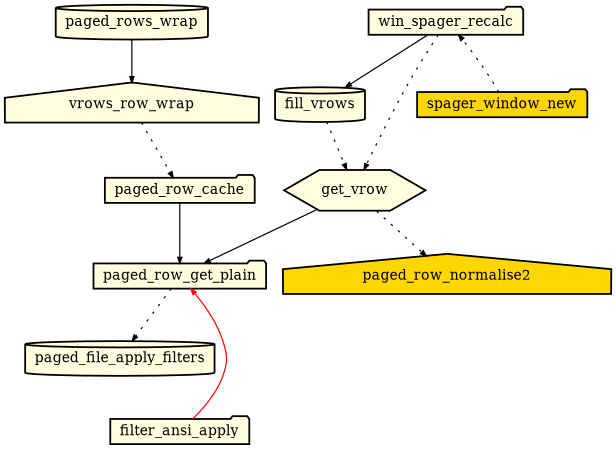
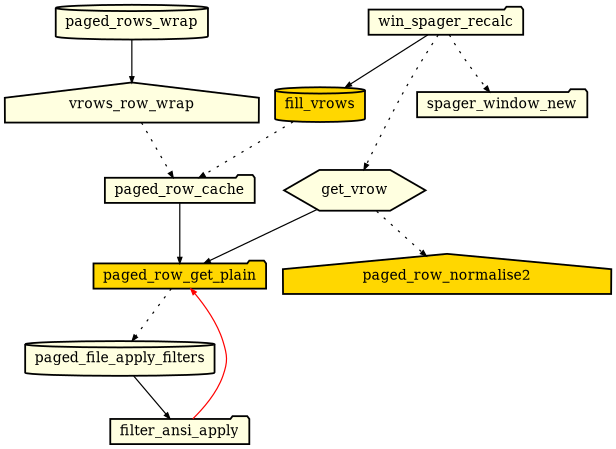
(482, 65) -> (466, 62)
(320, 105) -> (320, 105)
(502, 105) -> (502, 105)
(336, 143) -> (249, 148)
(180, 276) -> (180, 276)
none -> (150, 395)
